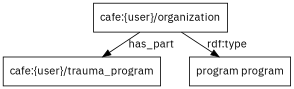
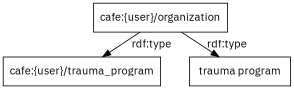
(152, 45) -> (152, 45)
(240, 71) -> (240, 71)
